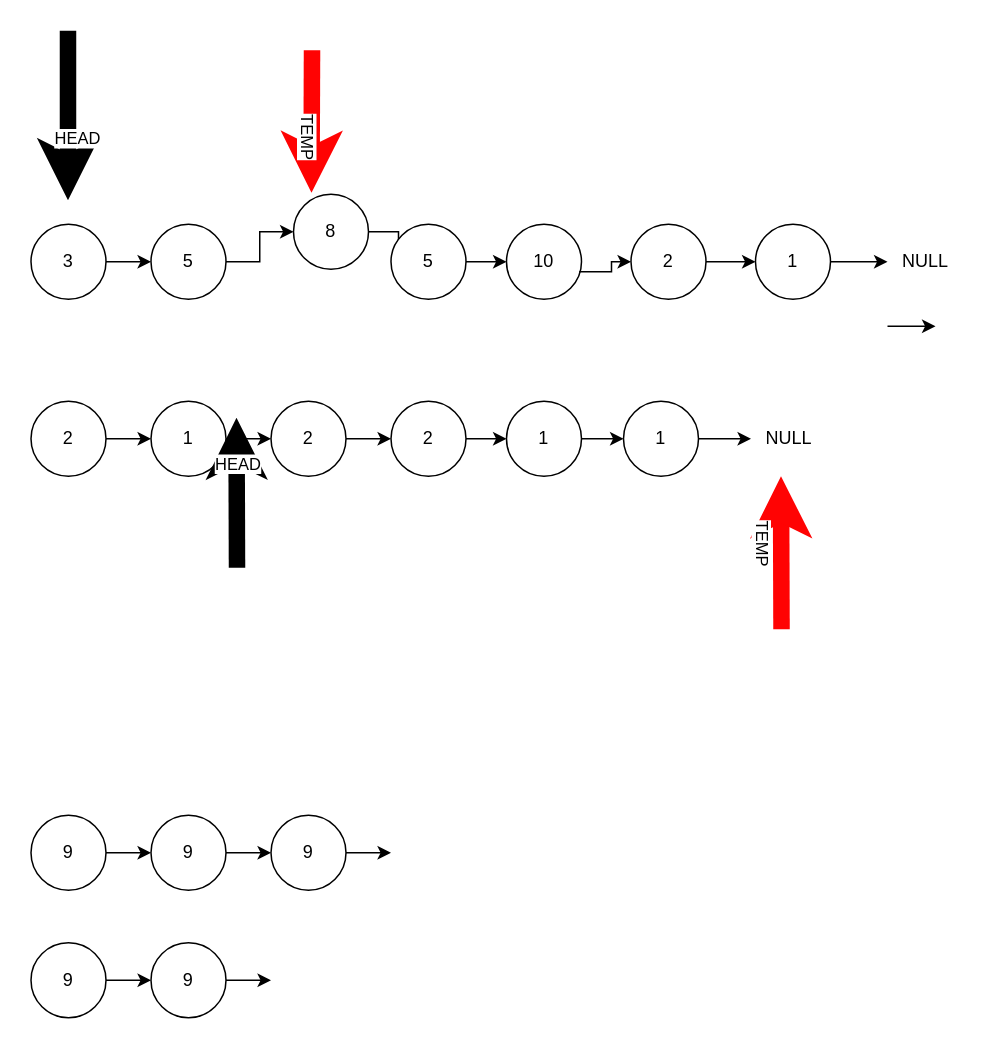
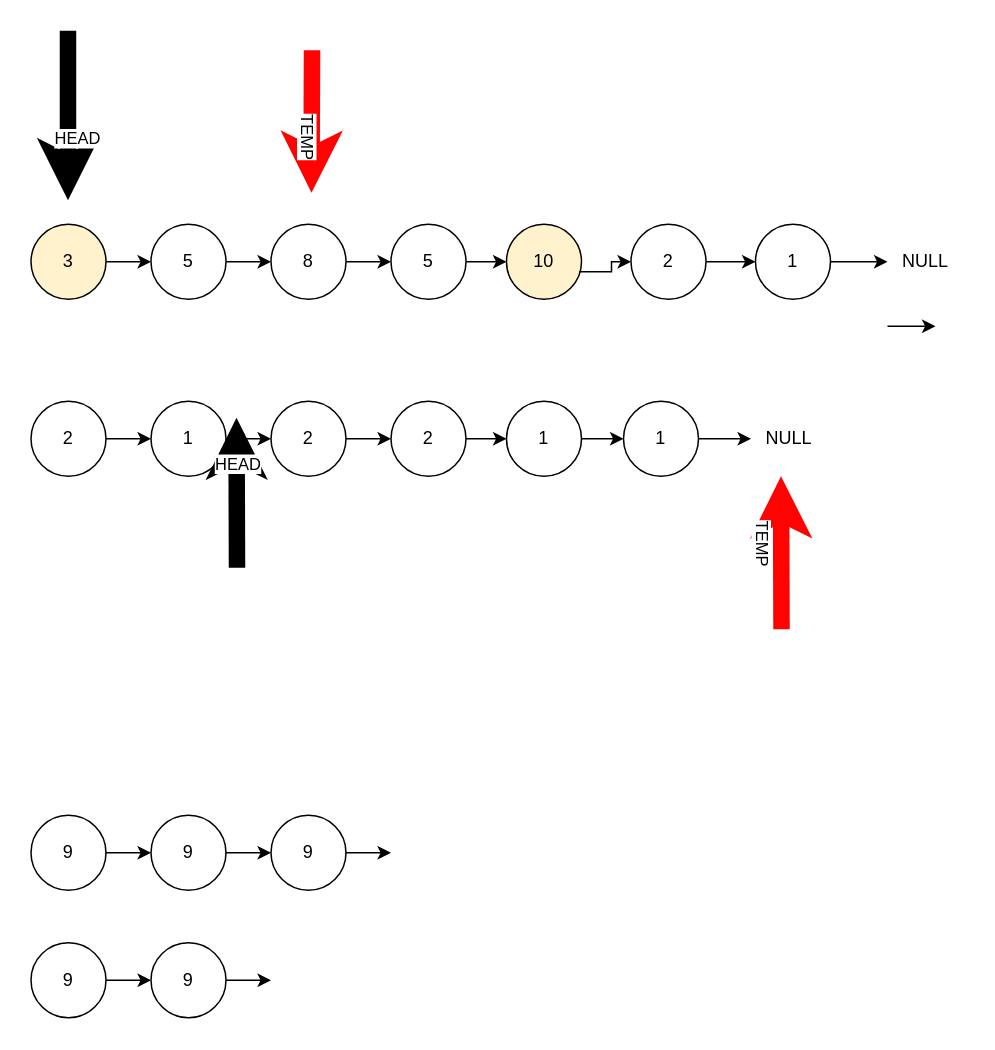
(331, 232) -> (308, 262)
(68, 262) -> (68, 262)
(544, 262) -> (544, 262)
